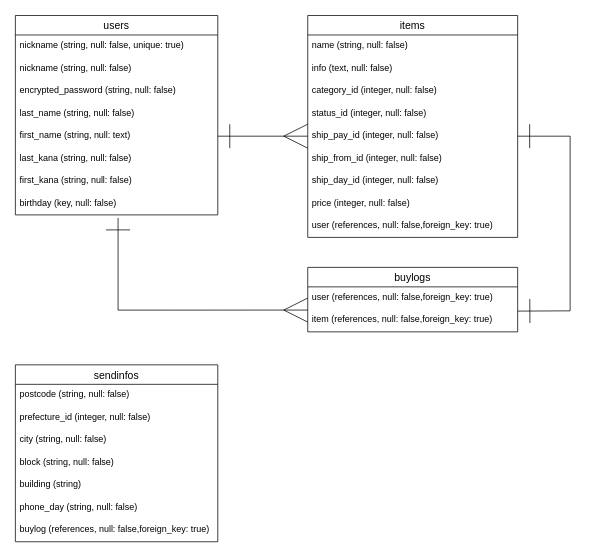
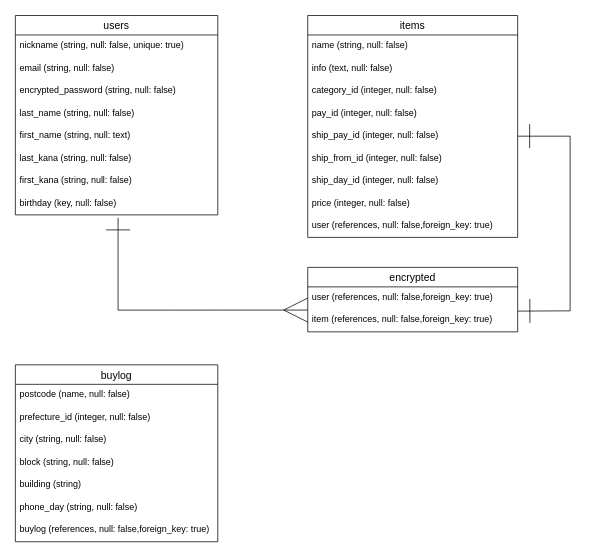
(85, 68) -> (76, 68)
(381, 113) -> (373, 113)
(262, 136) -> none
(413, 278) -> (413, 278)
(116, 375) -> (116, 375)
(86, 395) -> (82, 395)
